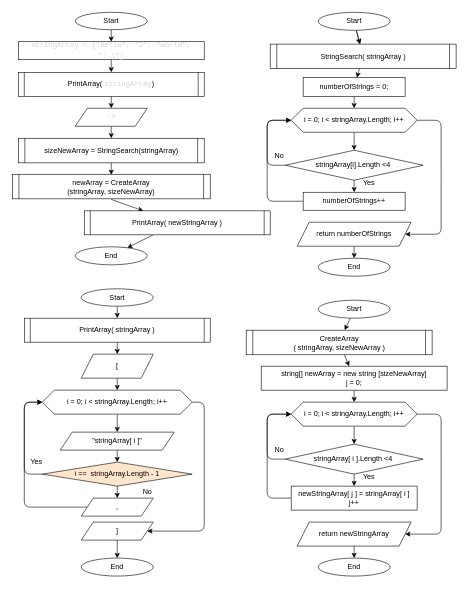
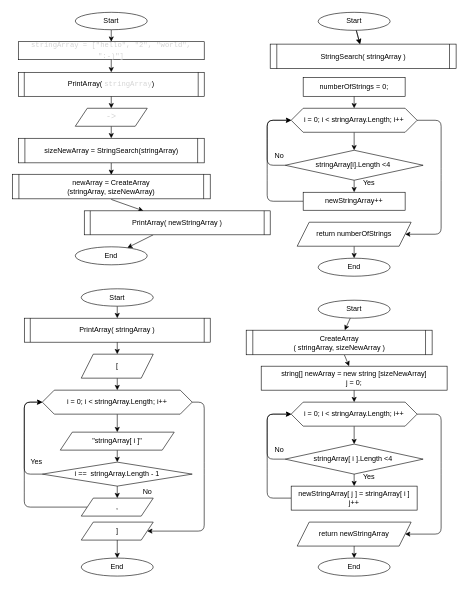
(359, 72) -> none
(354, 201) -> (354, 201)
(117, 474) -> (117, 474)
